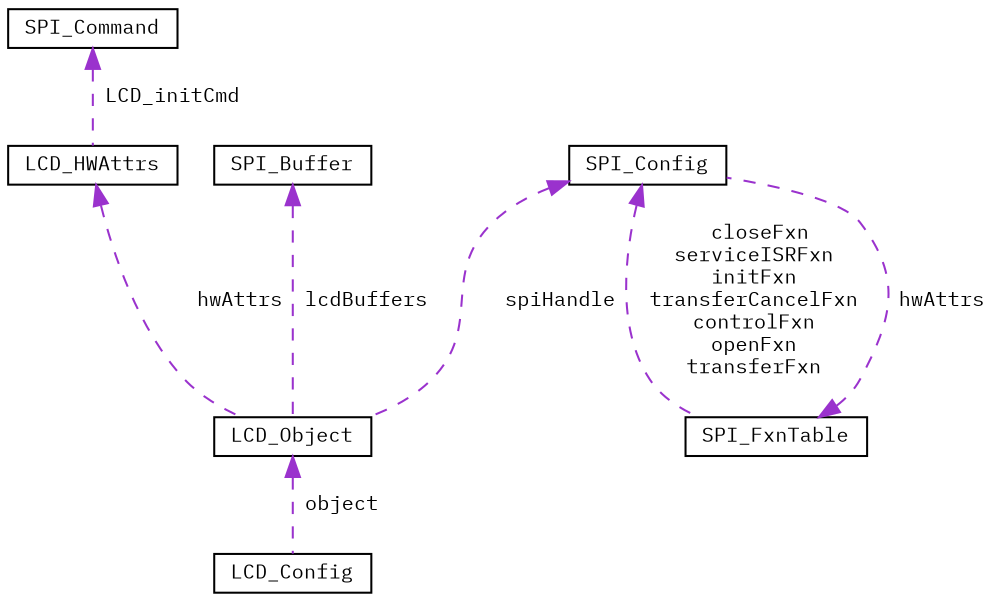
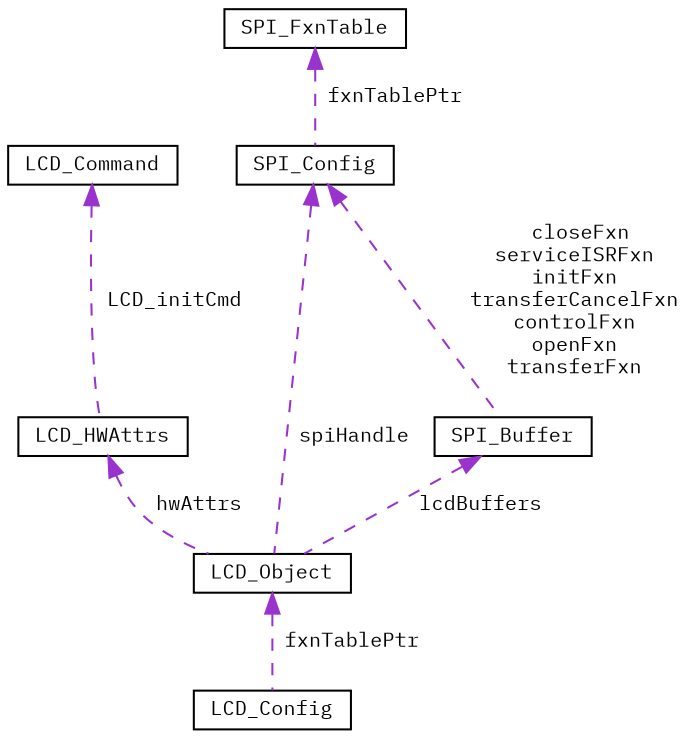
(93, 29) -> (93, 165)
(936, 301) -> (390, 97)
(630, 325) -> (420, 309)
(337, 505) -> (347, 642)
